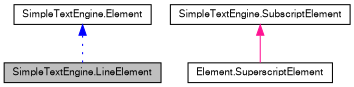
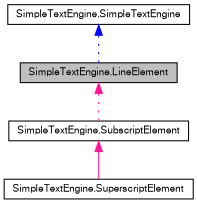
(83, 15) -> (99, 15)
(260, 73) -> (99, 189)
none -> (99, 107)
